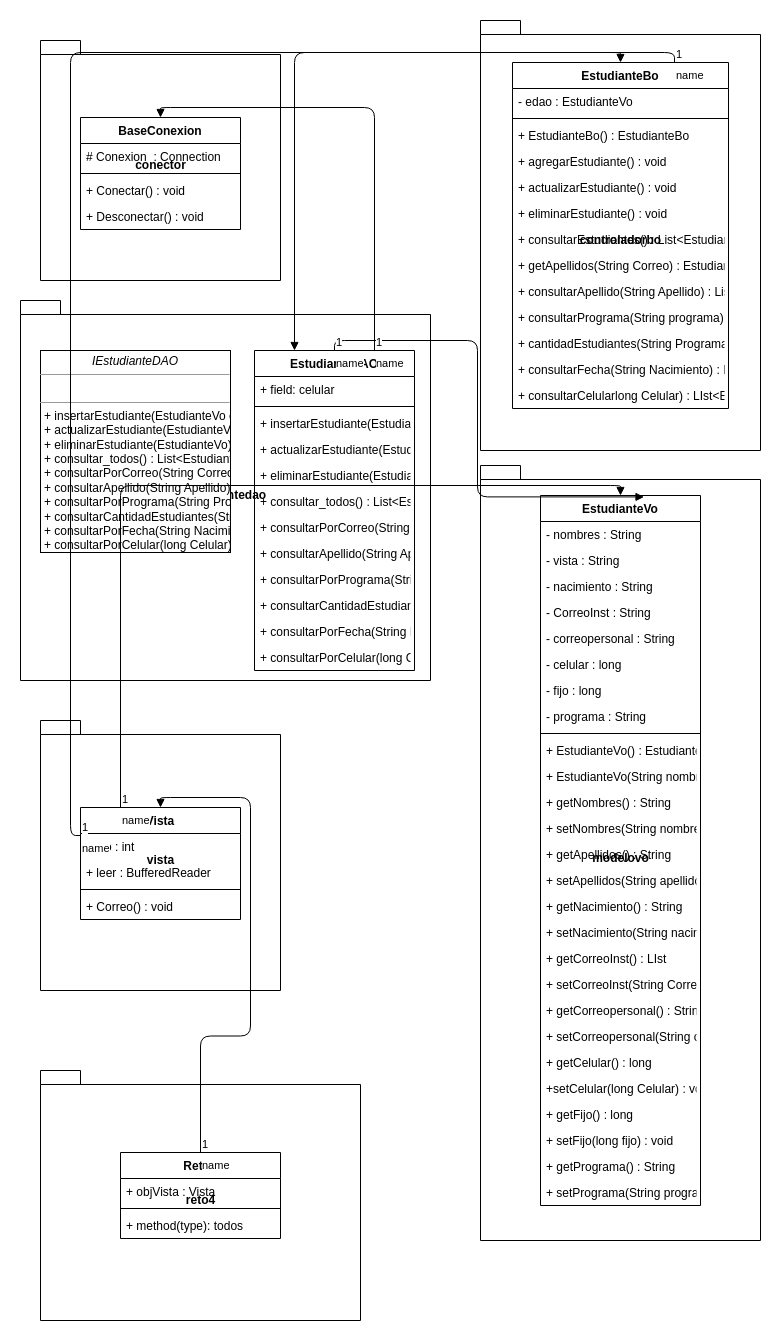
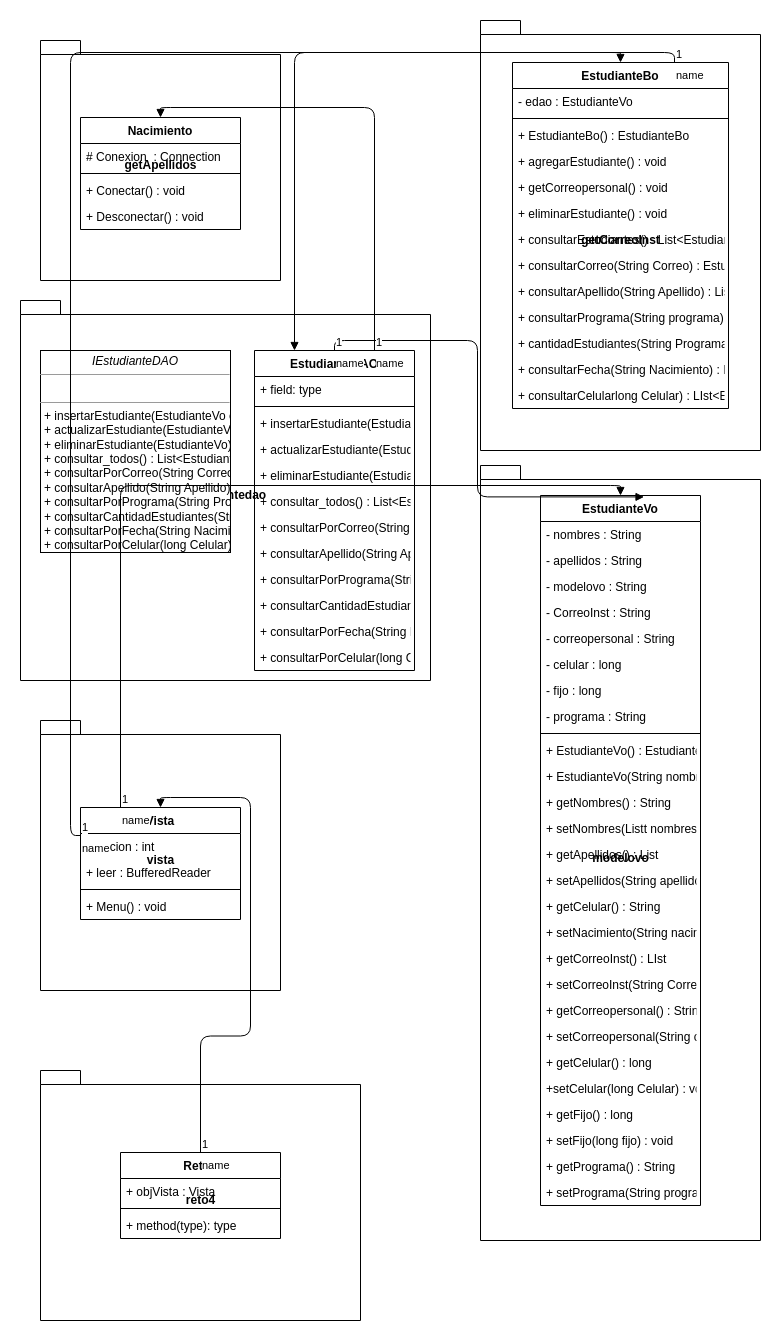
(160, 131) -> (160, 131)
(161, 166) -> (161, 166)
(610, 188) -> (603, 188)
(621, 241) -> (621, 241)
(650, 266) -> (663, 266)
(303, 390) -> (296, 390)
(590, 561) -> (601, 561)
(606, 587) -> (600, 587)
(653, 829) -> (649, 829)
(117, 847) -> (124, 847)
(618, 855) -> (611, 855)
(135, 907) -> (129, 907)
(622, 907) -> (612, 907)
(192, 1226) -> (189, 1226)
